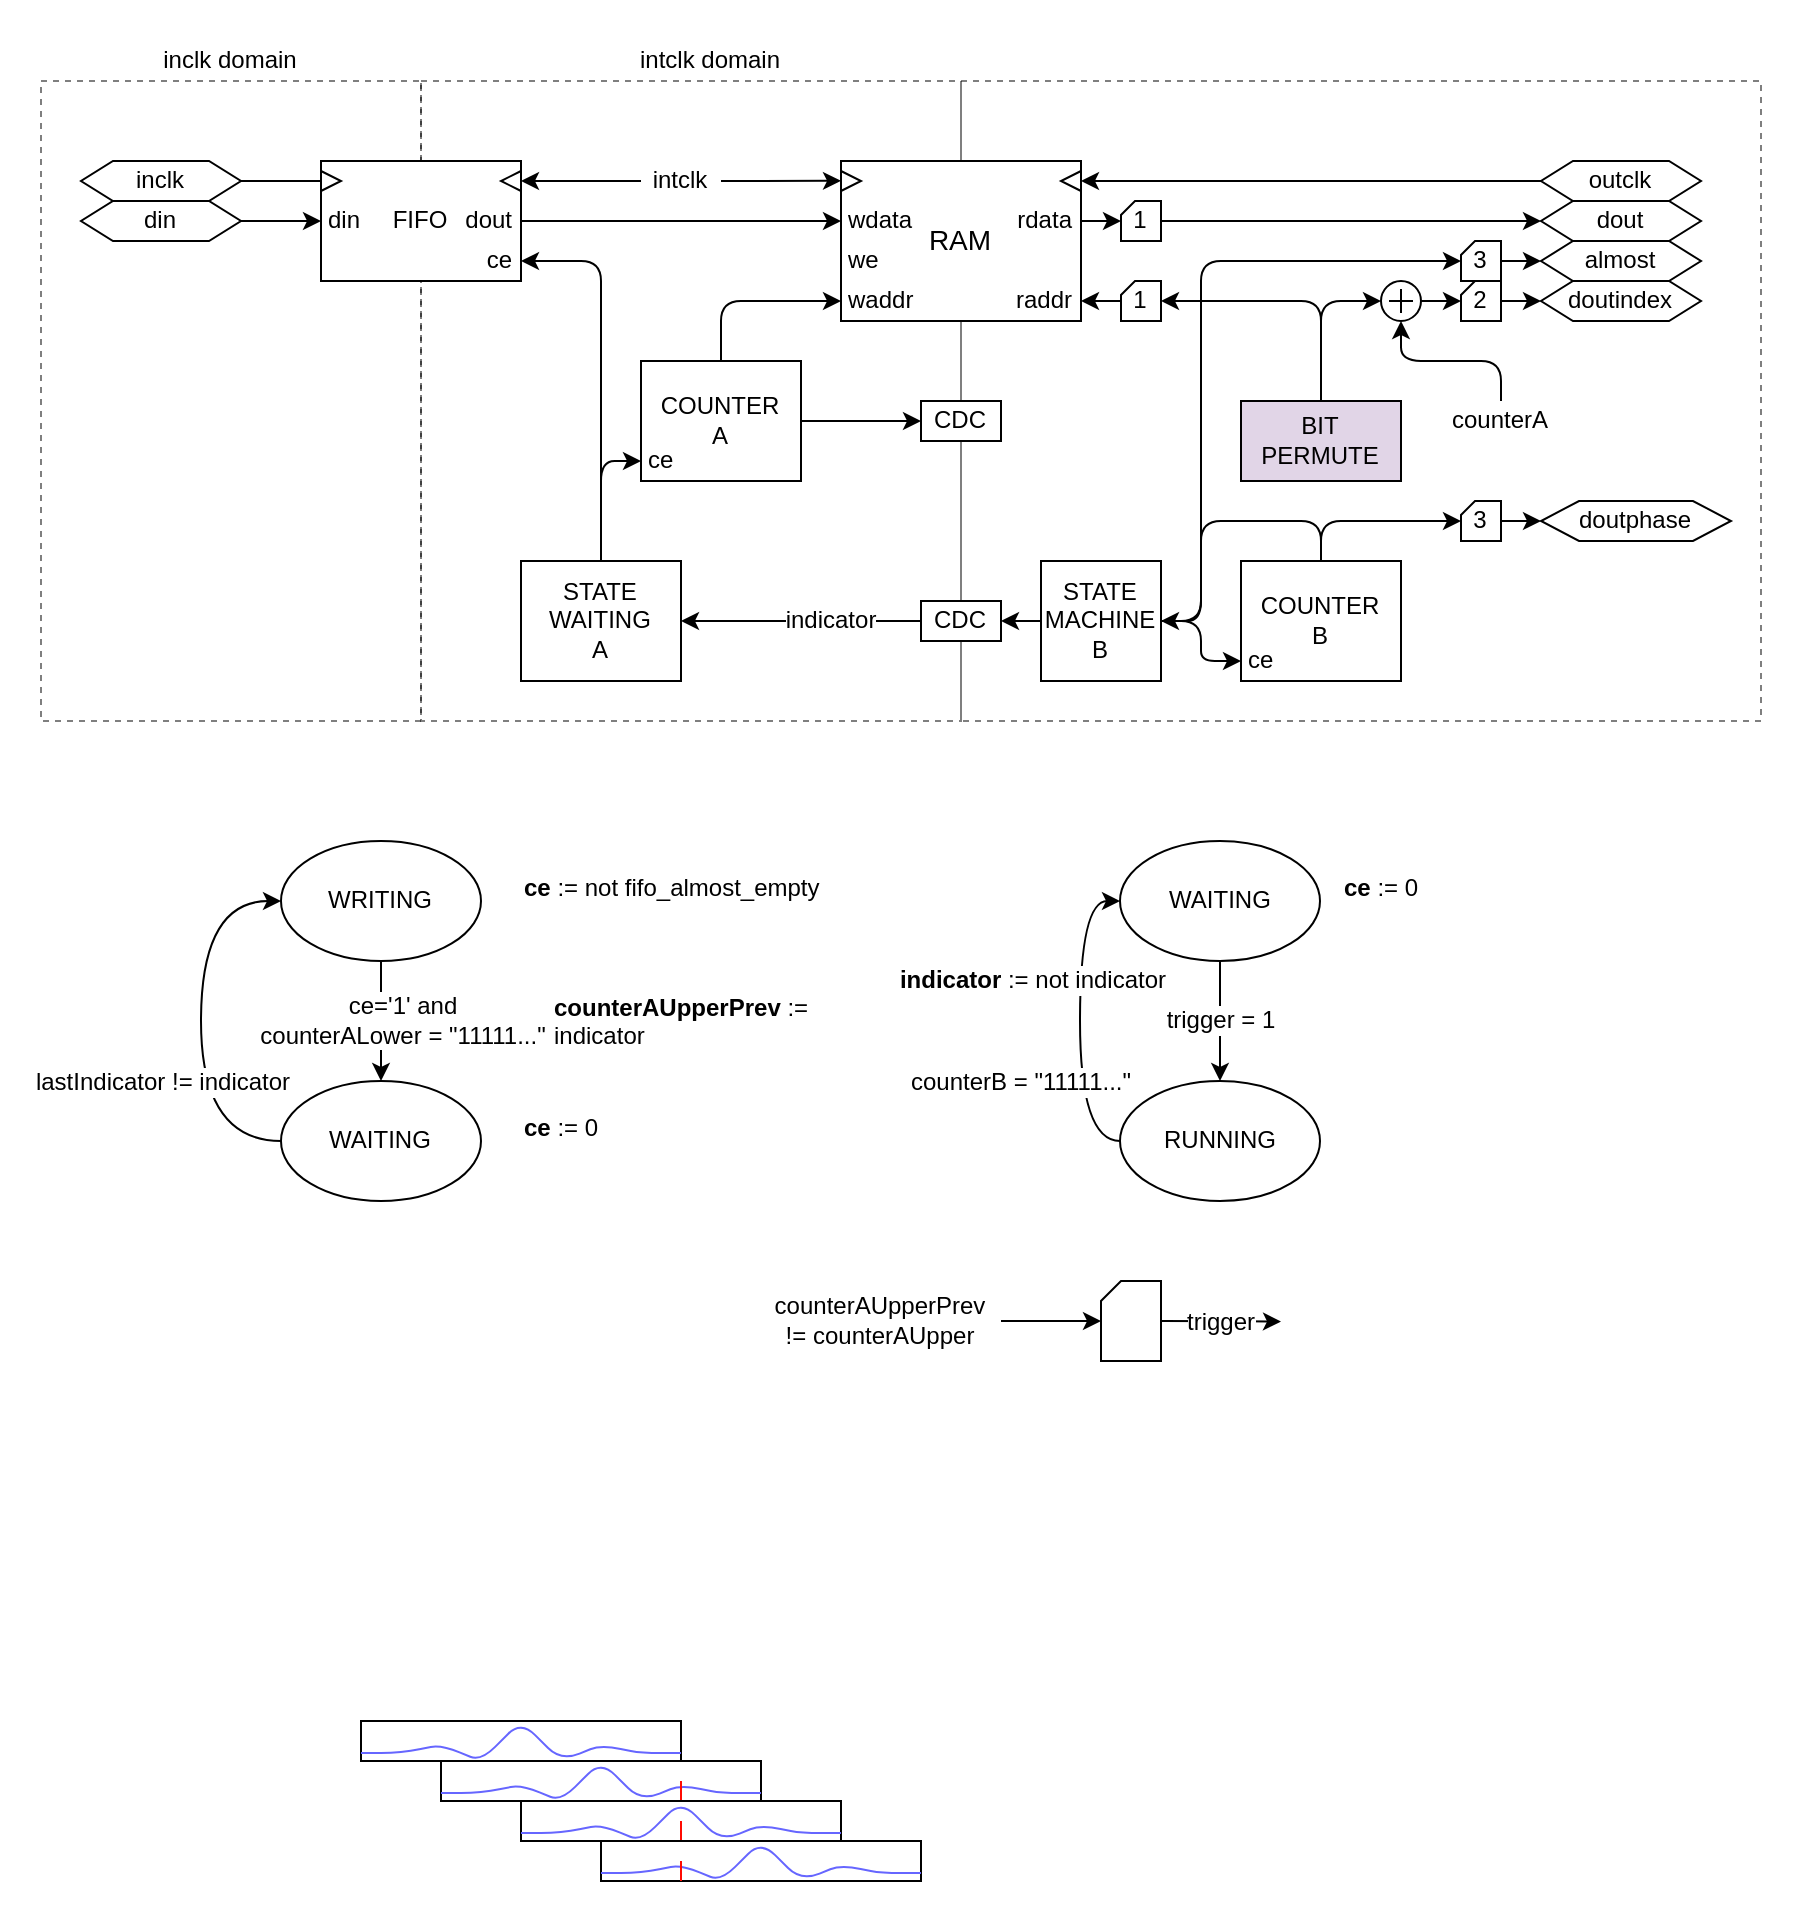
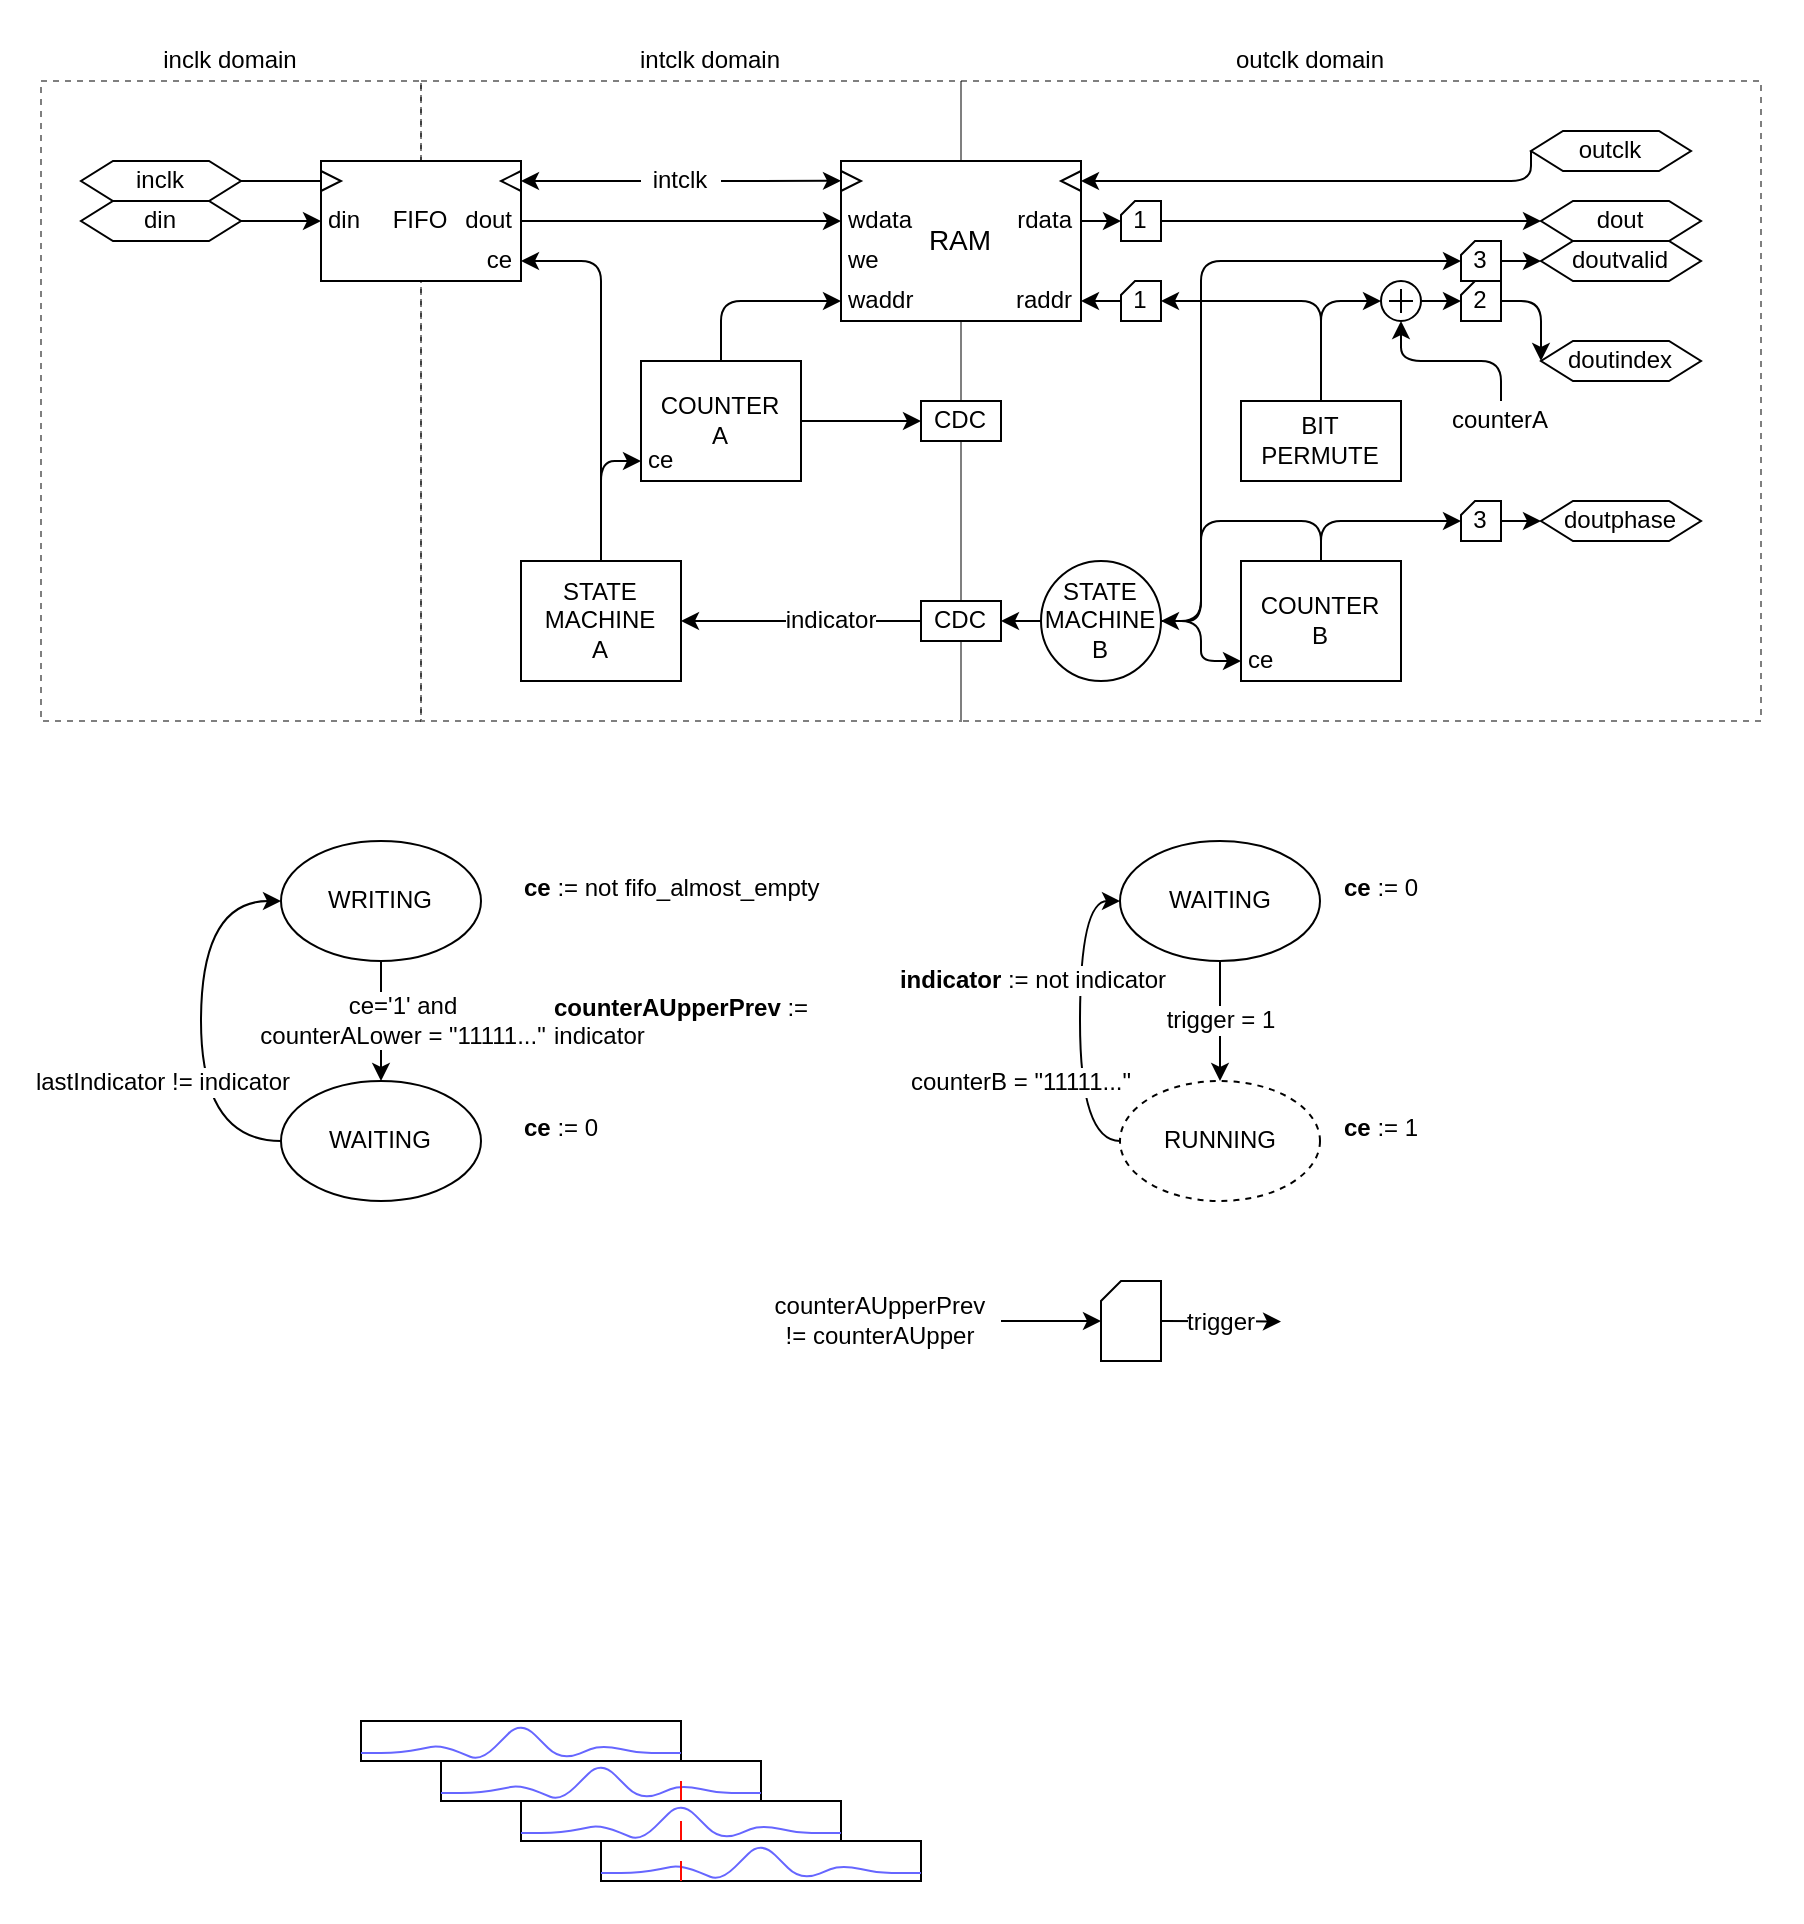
none -> (1311, 61)
(1621, 181) -> (1611, 151)
(1621, 261) -> (1621, 261)
(1621, 301) -> (1621, 361)
(1321, 441) -> (1321, 441)
(1636, 521) -> (1621, 521)
(601, 621) -> (601, 621)
(1101, 621) -> (1101, 621)
(1220, 1141) -> (1220, 1141)
none -> (1391, 1141)
